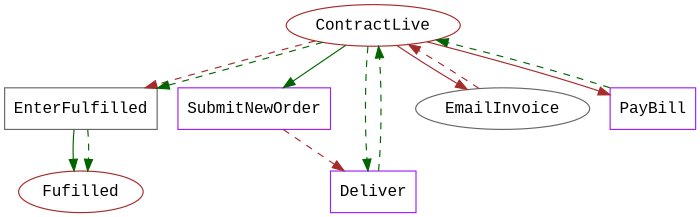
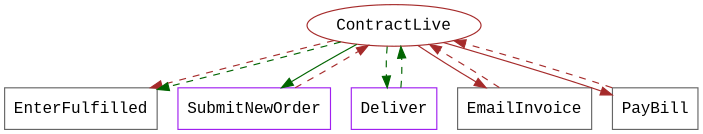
(529, 64) -> (539, 65)
(503, 109) -> (525, 109)
(653, 109) -> (655, 109)
(309, 147) -> (327, 70)
(81, 192) -> none
